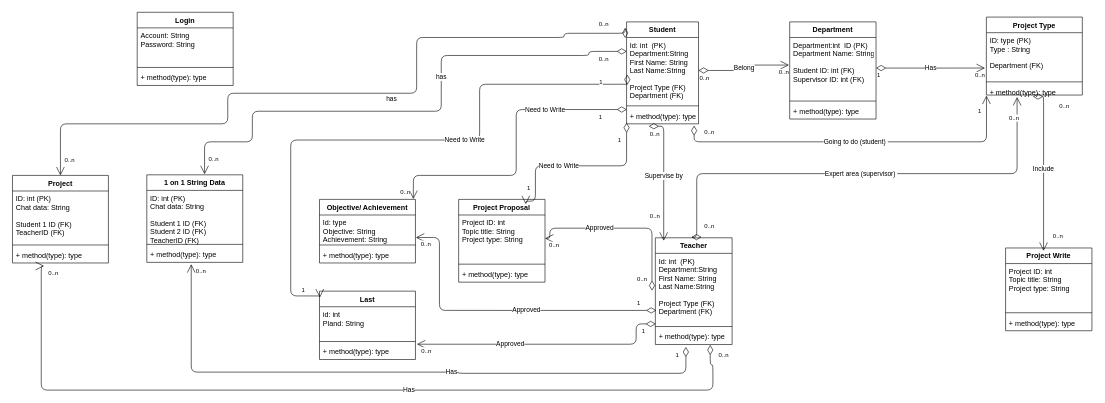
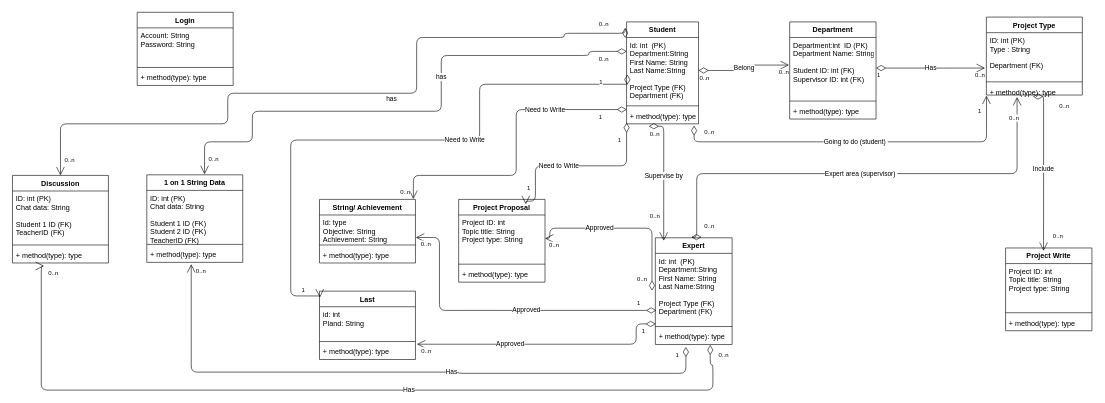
(1013, 41) -> (1010, 41)
(60, 184) -> (60, 184)
(367, 208) -> (367, 208)
(694, 246) -> (694, 246)
